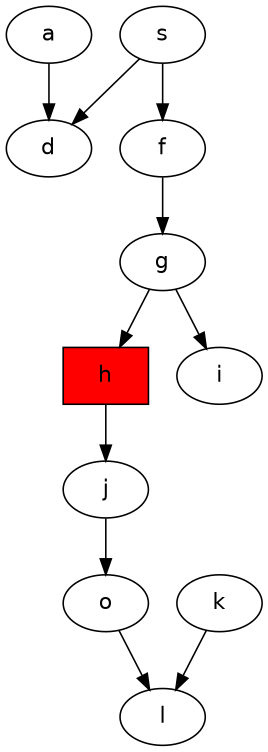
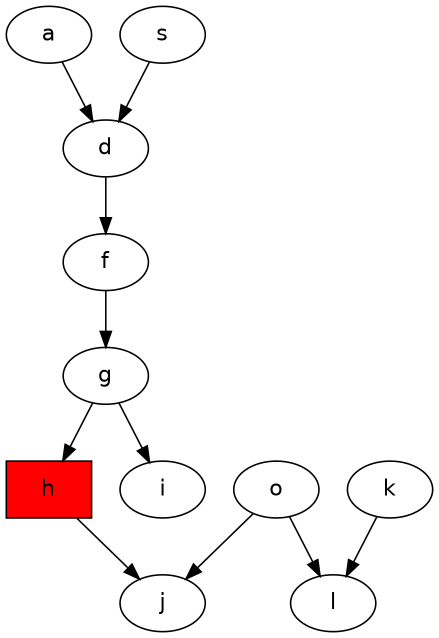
(163, 84) -> (106, 198)
(106, 539) -> (225, 541)
